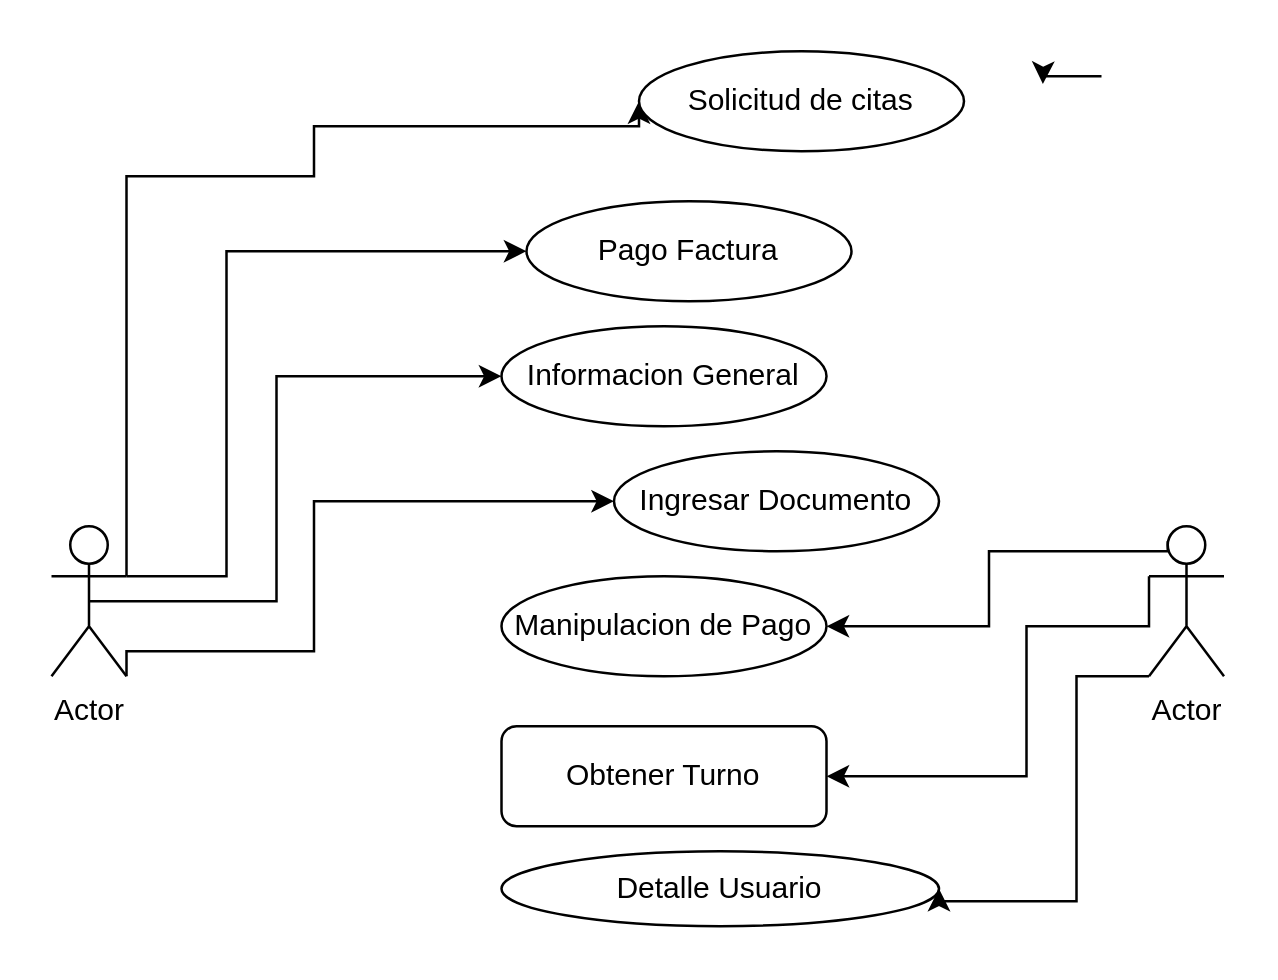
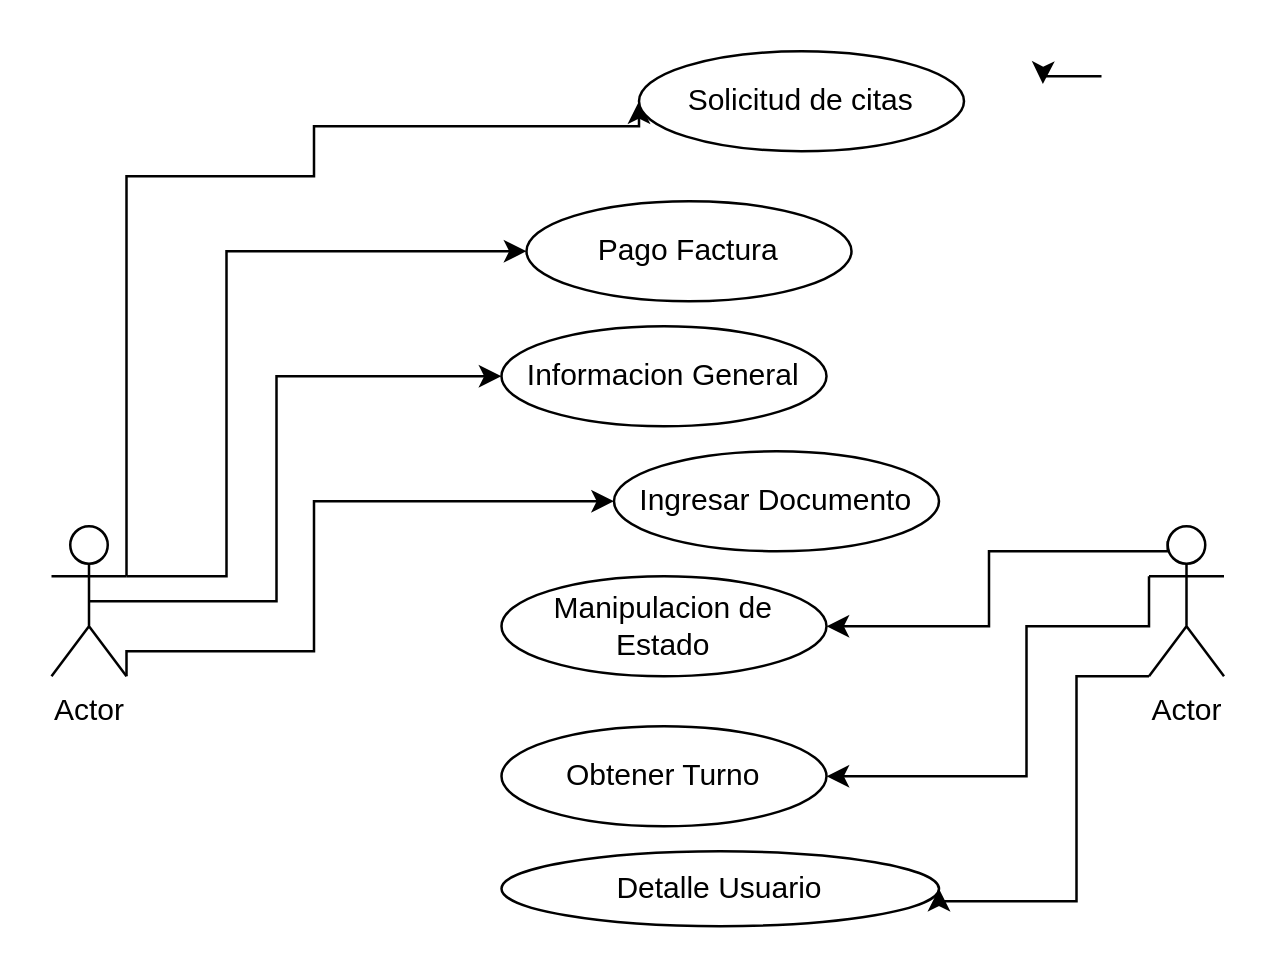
(664, 626) -> (664, 626)
(664, 776) -> (664, 776)
